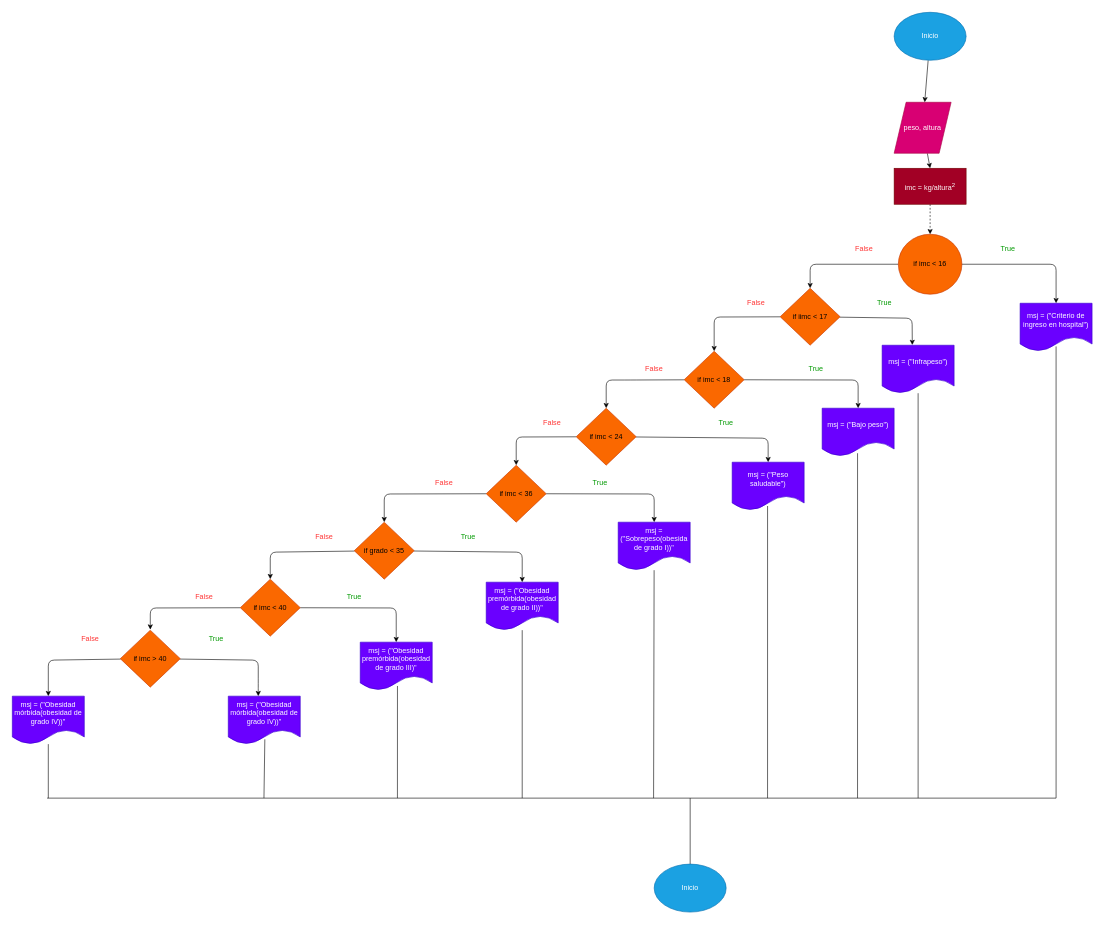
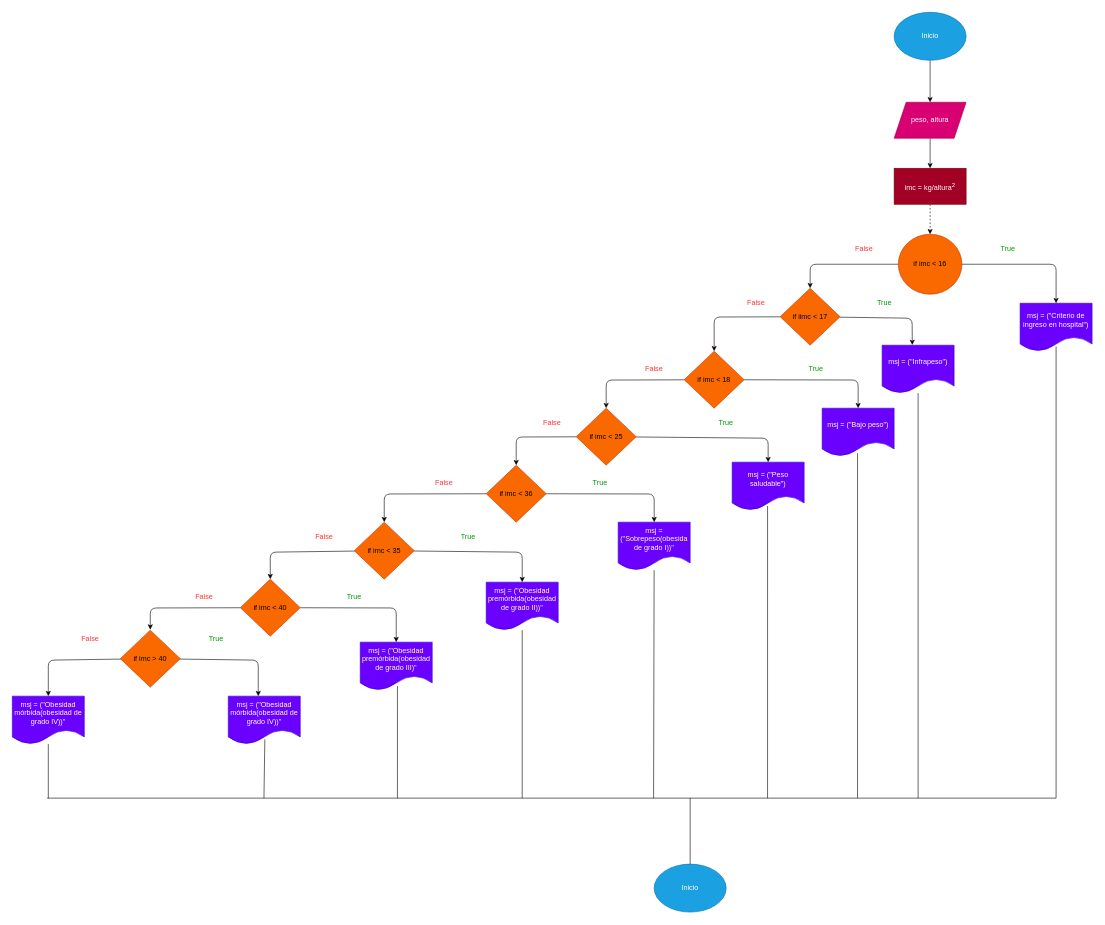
(923, 128) -> (930, 120)
(606, 437) -> (606, 437)
(384, 551) -> (384, 551)
